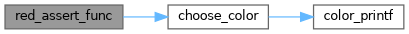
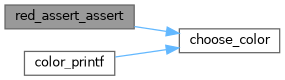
(64, 17) -> (70, 17)
(284, 17) -> (141, 53)
